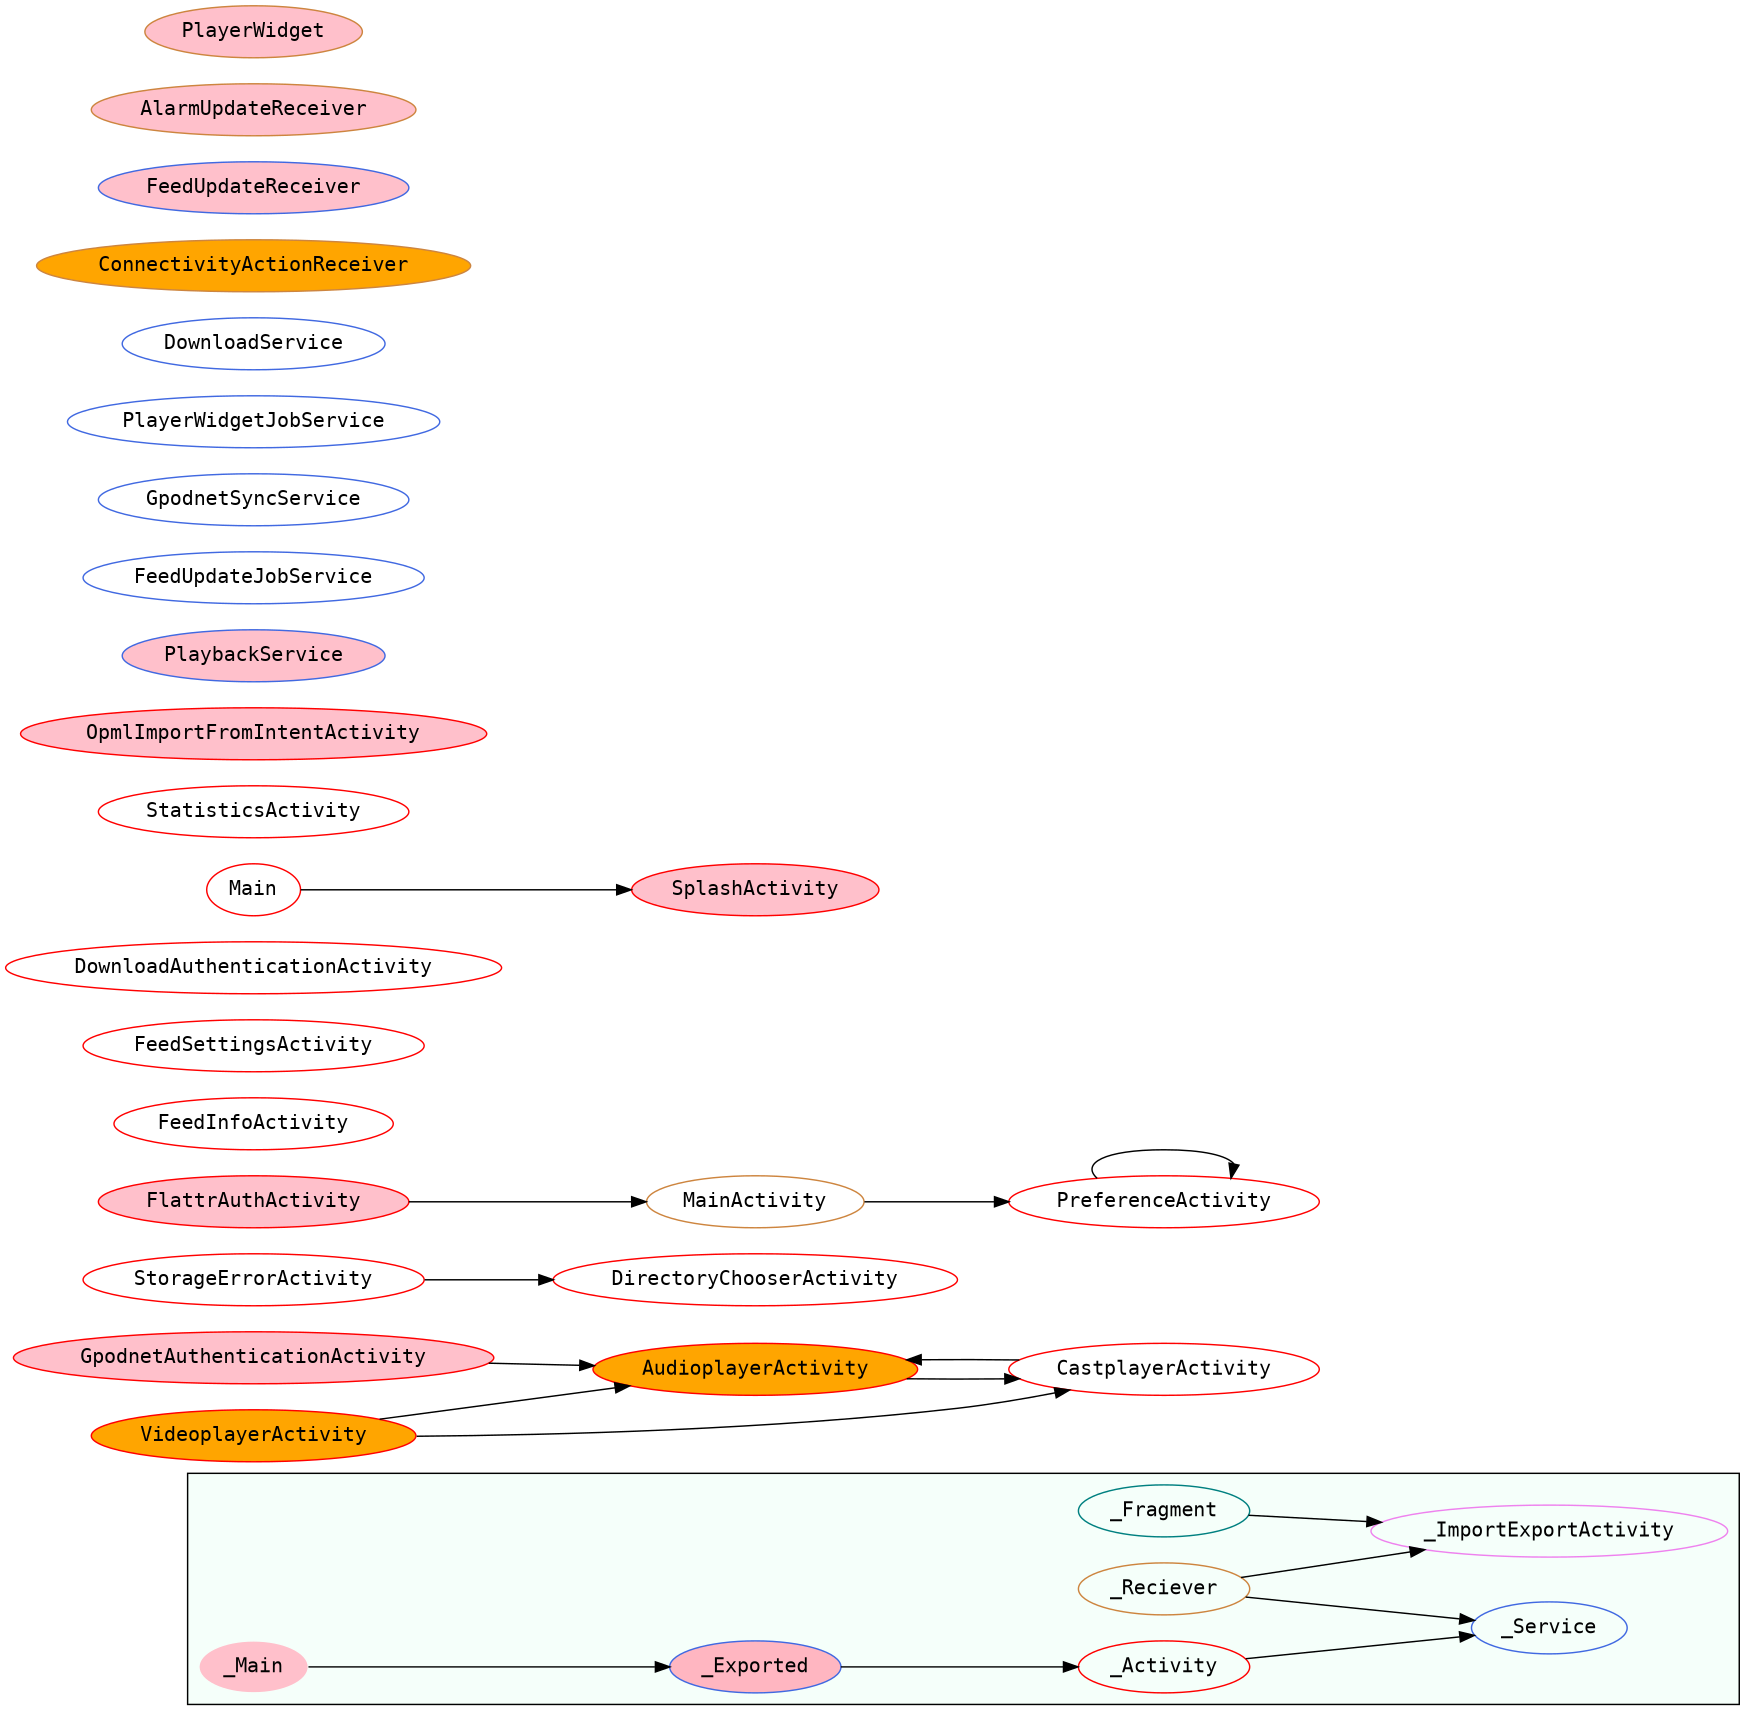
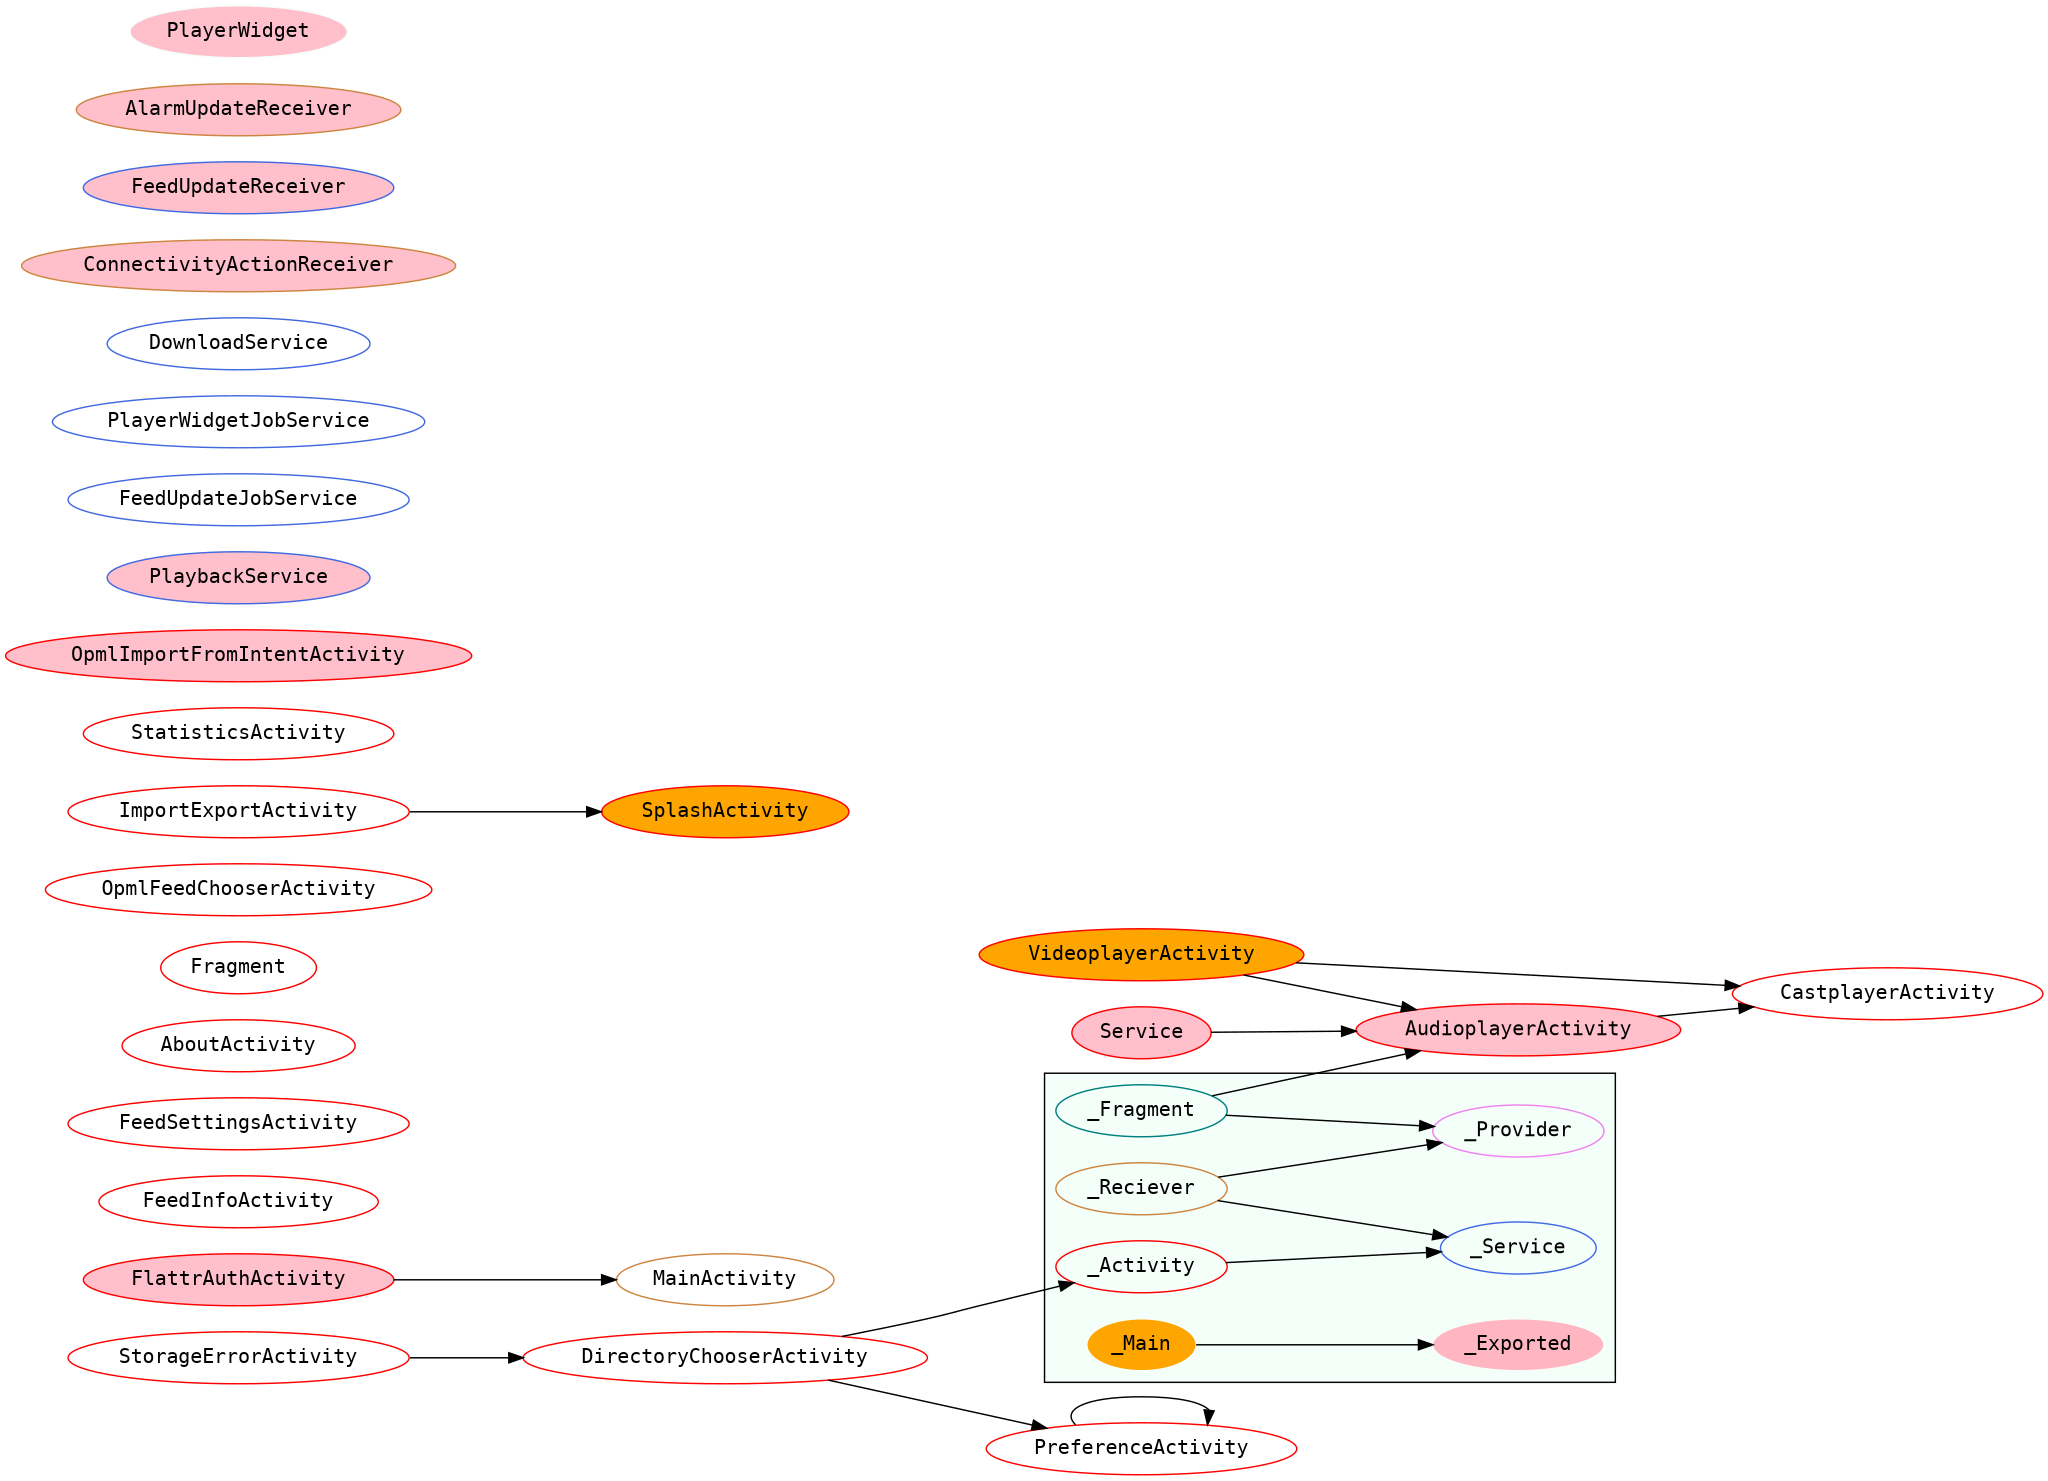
(254, 32) -> (239, 32)
(254, 266) -> (239, 266)
(254, 500) -> none
none -> (239, 890)
(254, 890) -> (239, 812)
(755, 890) -> (725, 812)
(254, 968) -> (239, 968)
none -> (239, 1046)
(929, 1202) -> (930, 1403)
(254, 1358) -> (1142, 1033)
(970, 1360) -> (1275, 1082)
(755, 1369) -> (1518, 1030)
(1549, 1531) -> (1518, 1131)
(254, 1667) -> (1142, 1345)
(755, 1667) -> (1518, 1345)
(952, 1667) -> (951, 1313)
